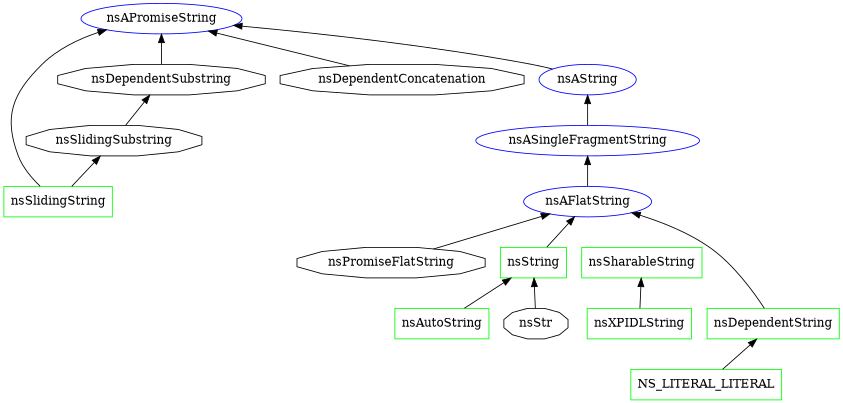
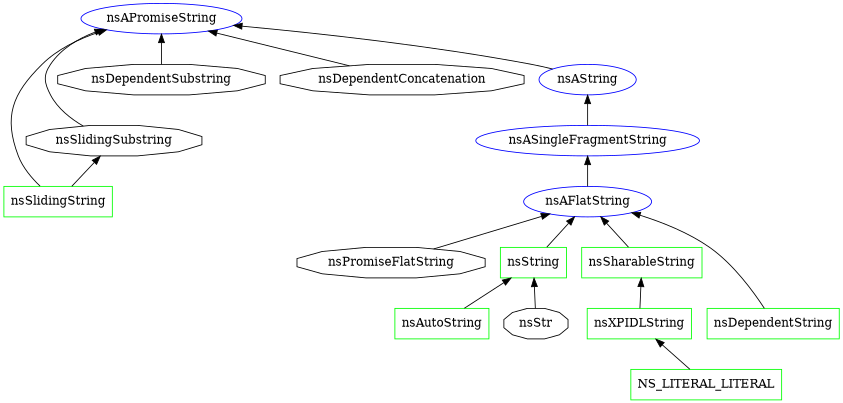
(135, 114) -> (46, 74)
none -> (618, 235)
(736, 357) -> (676, 357)
